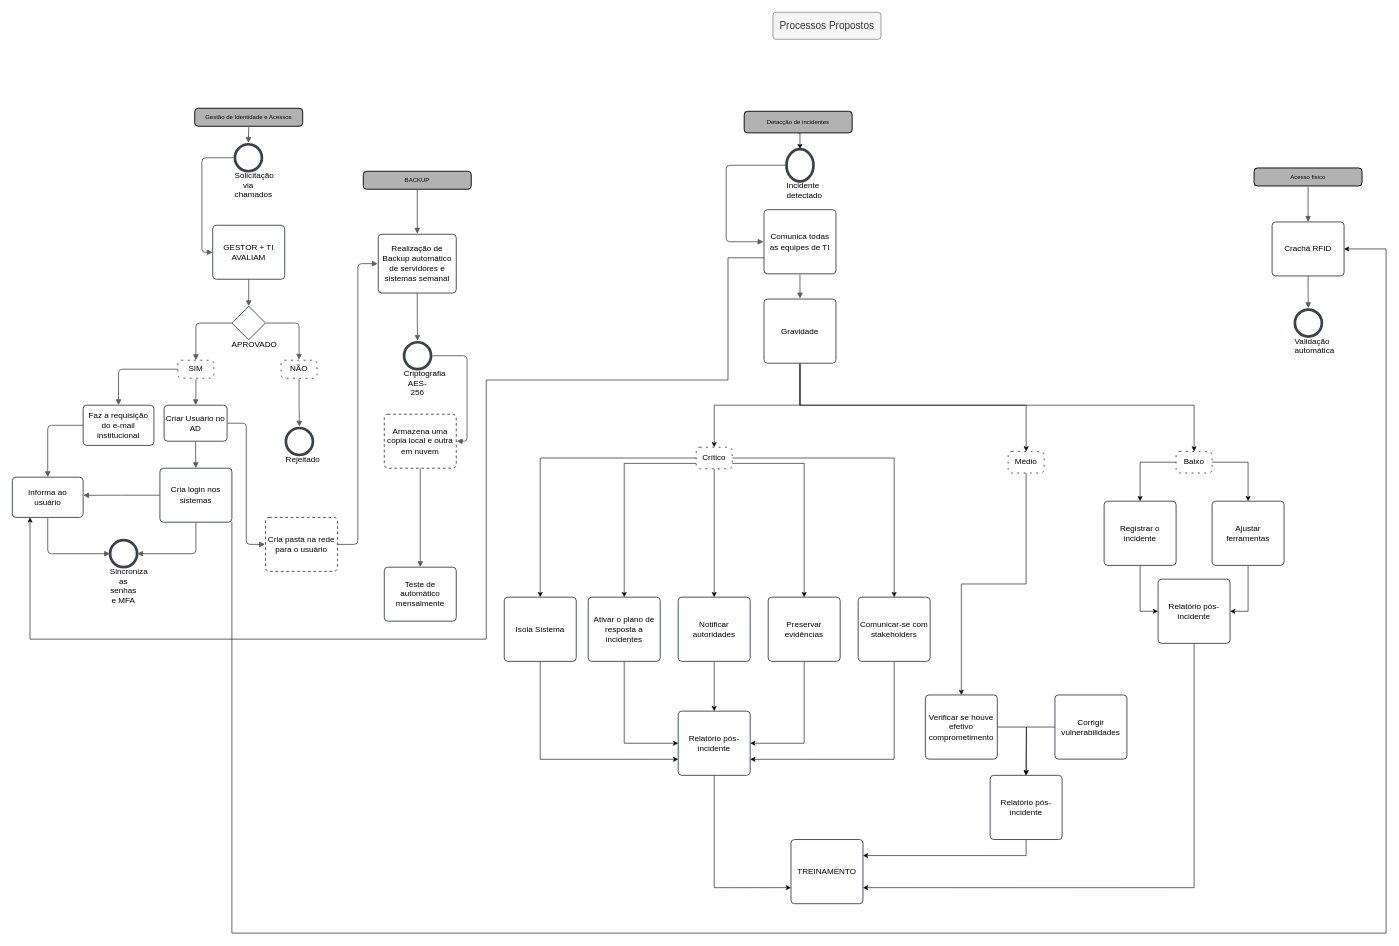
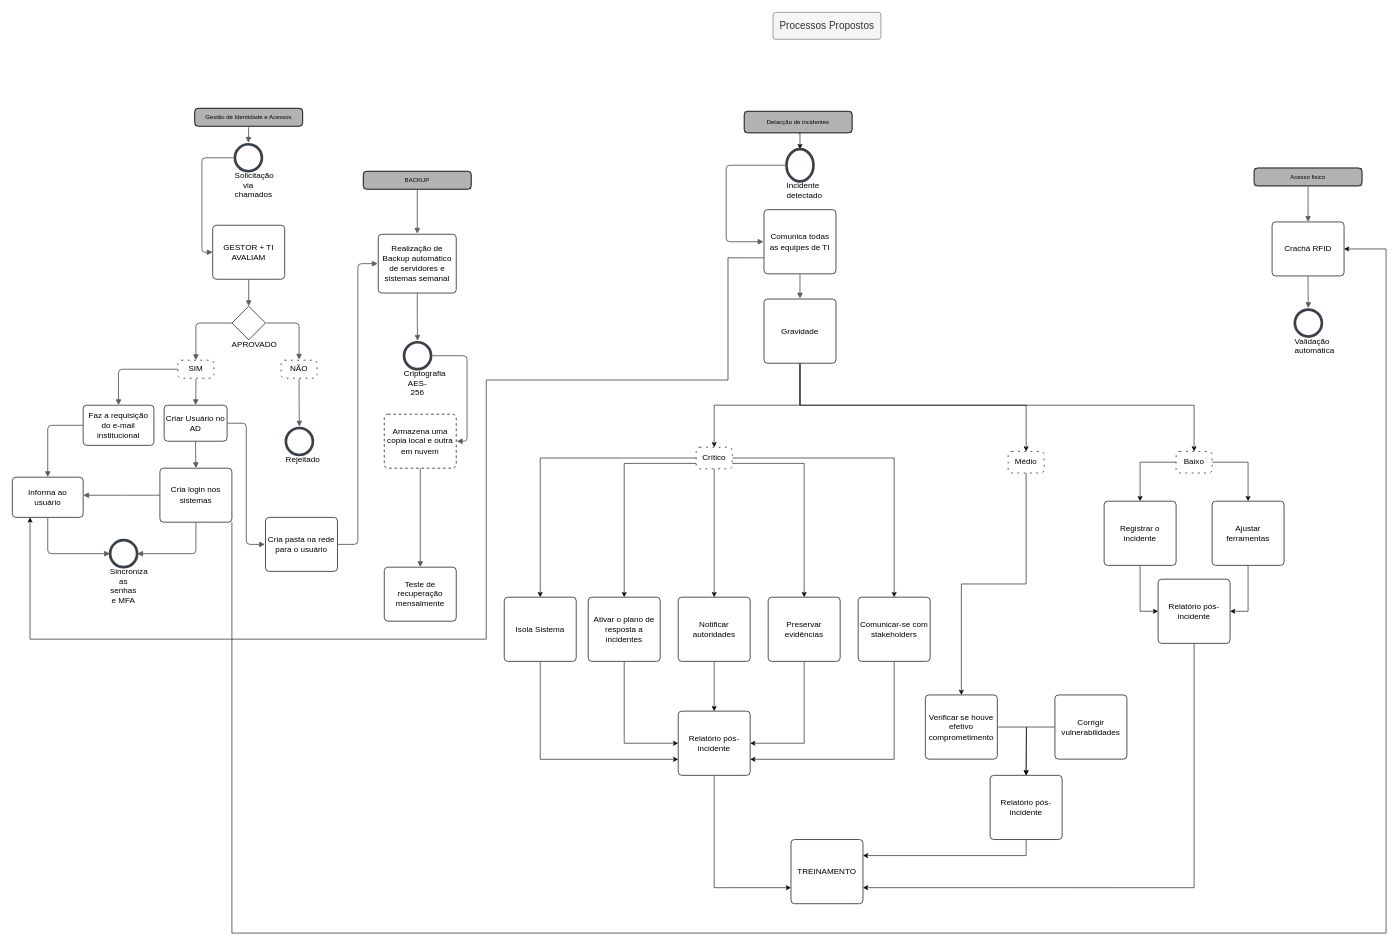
(302, 545) -> (302, 545)
(420, 594) -> (420, 594)
